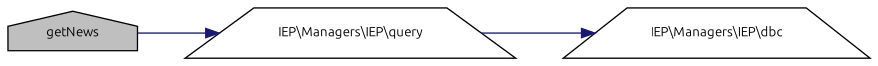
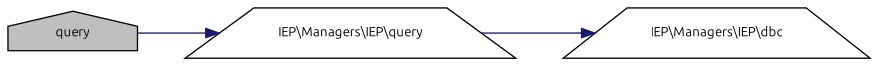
(73, 33) -> (73, 33)
